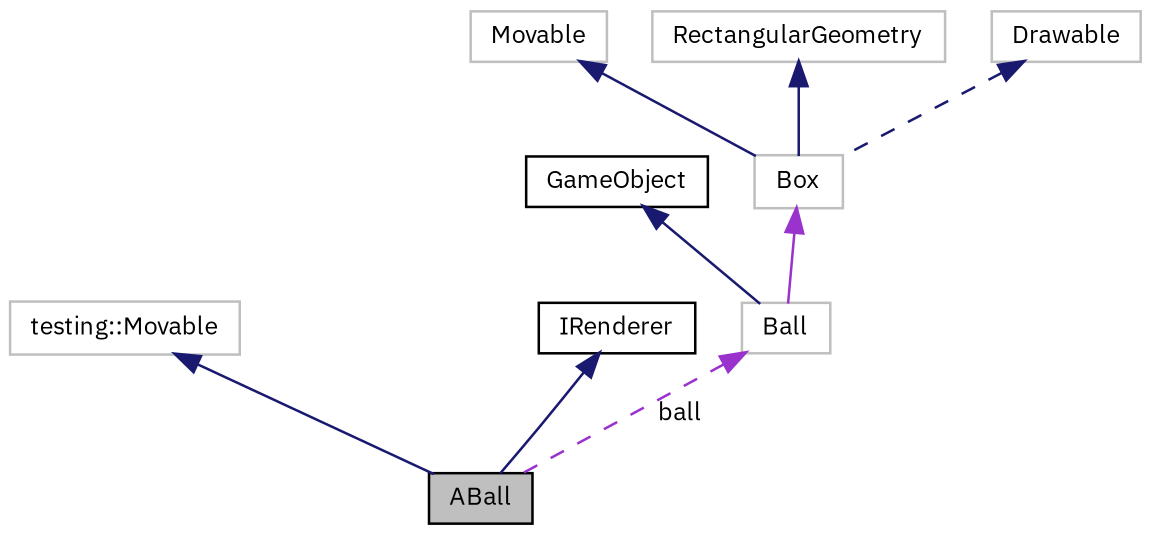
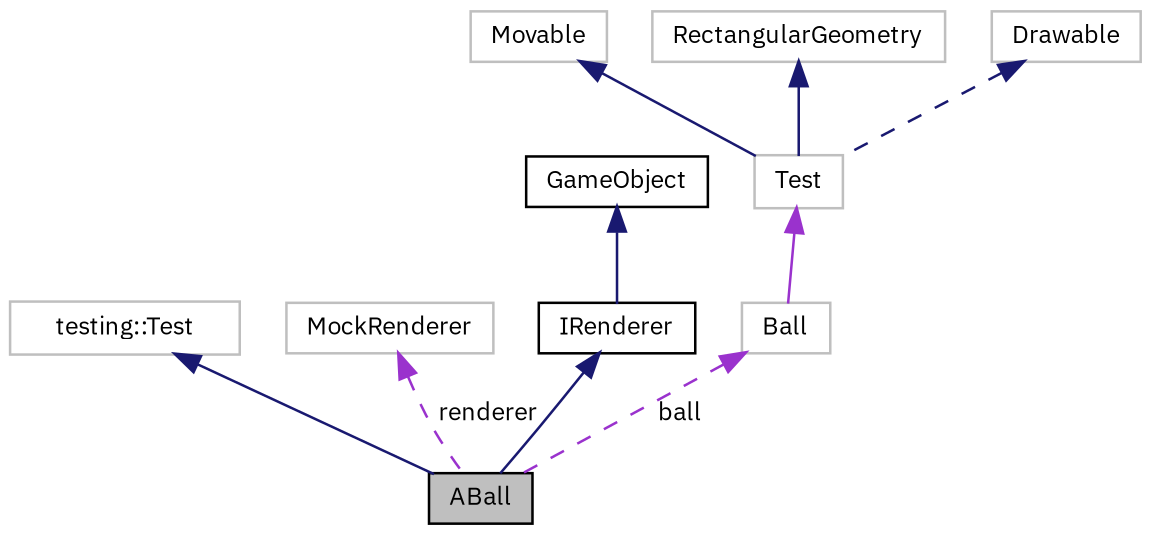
(799, 182) -> (799, 182)
(711, 263) -> (617, 268)
(125, 328) -> (125, 328)
none -> (390, 328)
